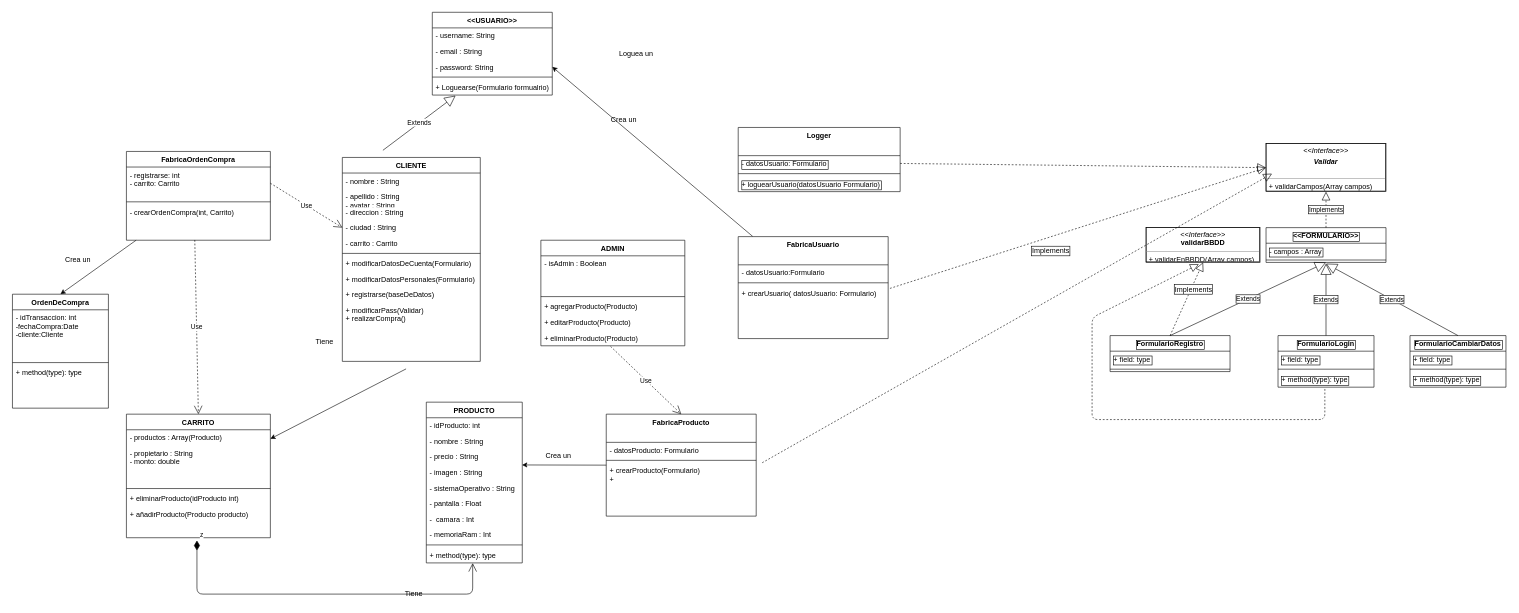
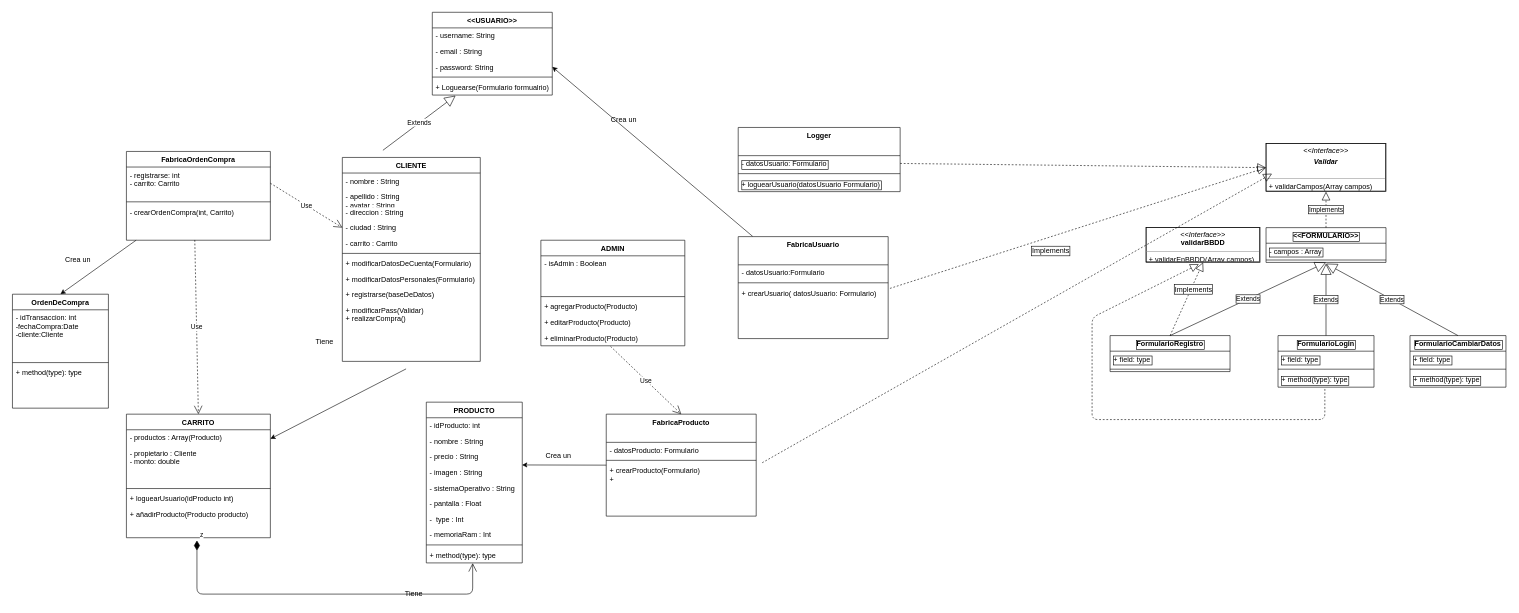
(636, 54) -> none
(167, 454) -> (168, 454)
(192, 499) -> (188, 499)
(456, 520) -> (452, 520)
